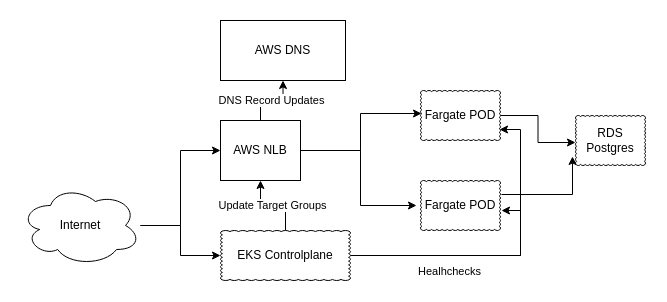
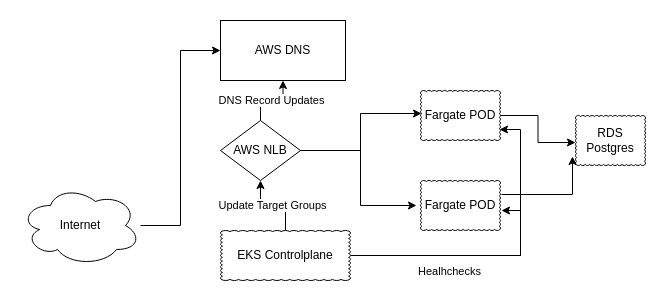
(198, 151) -> none
(261, 151) -> (261, 151)
(183, 256) -> (181, 84)
